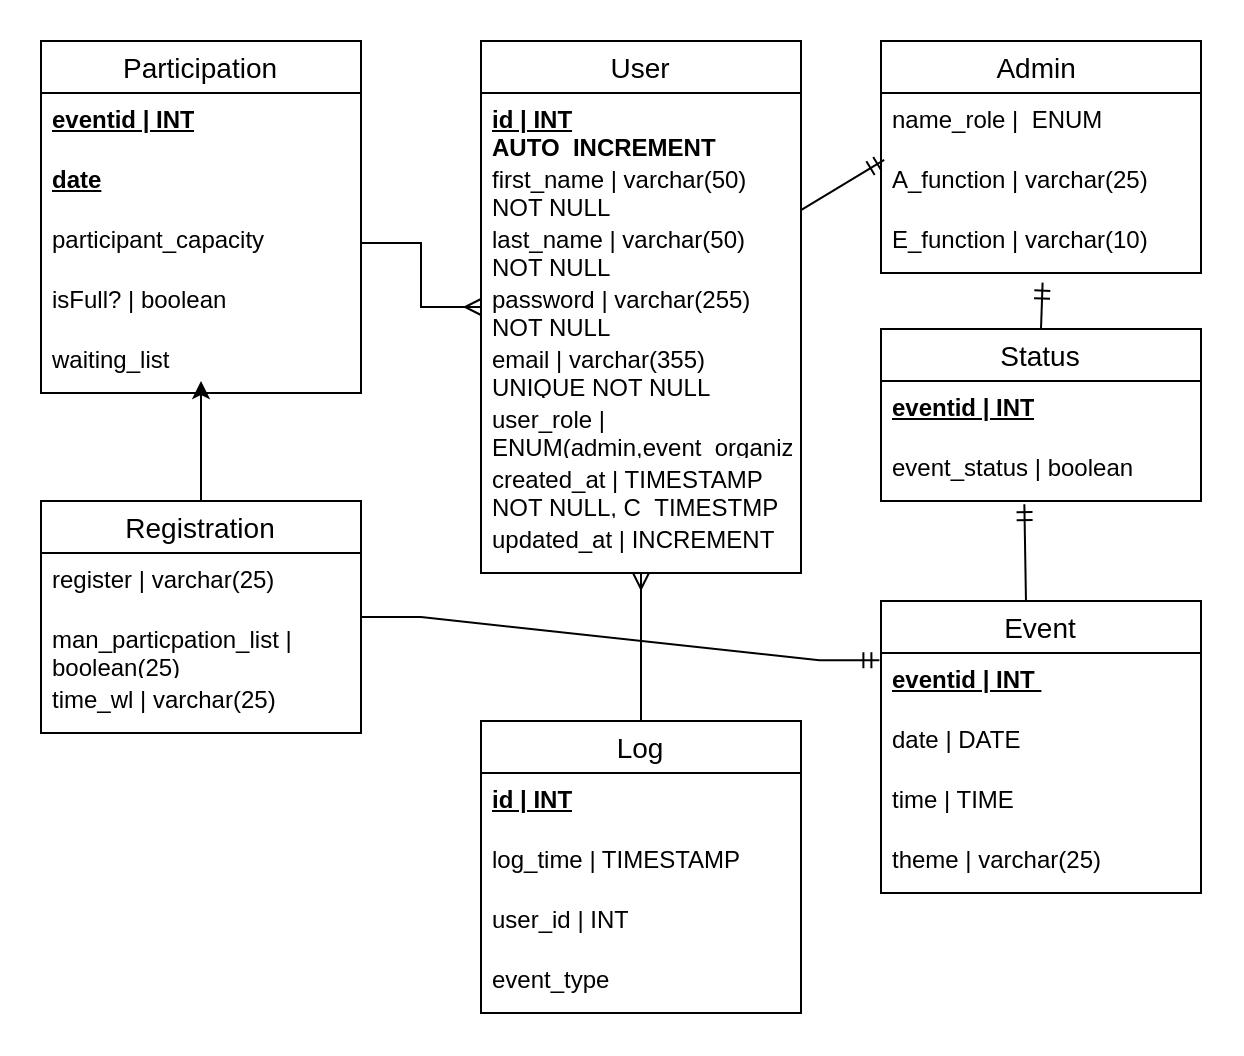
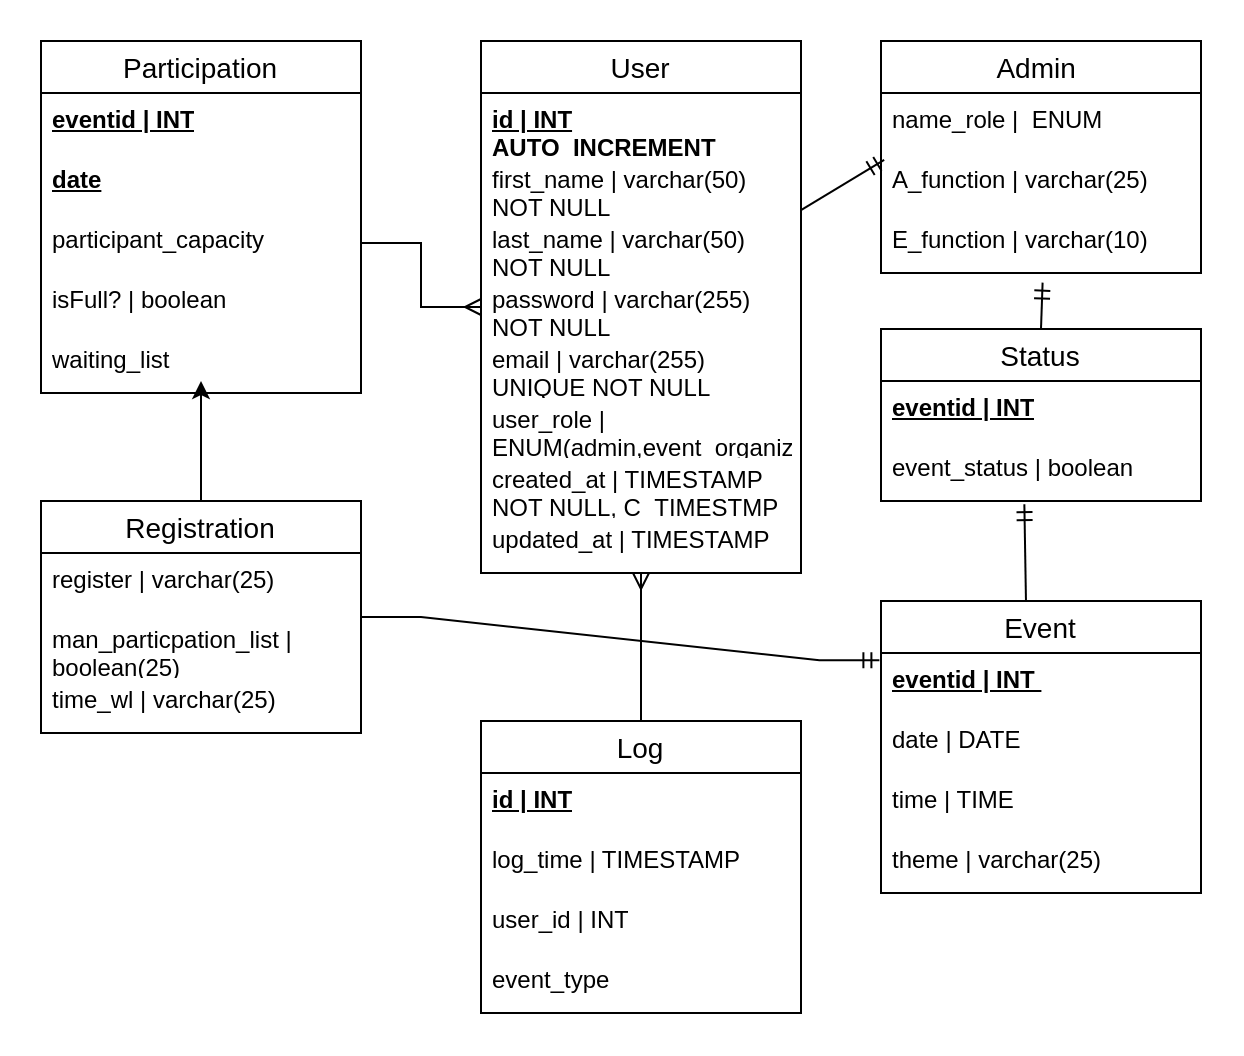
(643, 376) -> (643, 376)
(631, 541) -> (631, 541)
